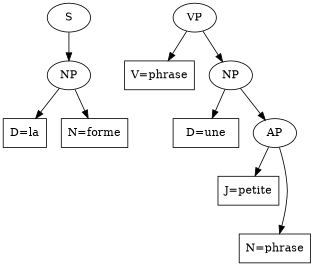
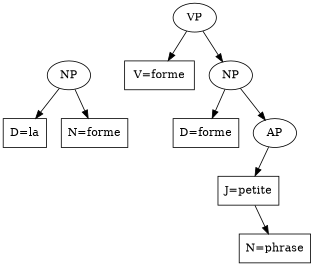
(69, 18) -> none
(159, 75) -> (159, 75)
(206, 133) -> (206, 133)
(287, 186) -> (260, 216)
